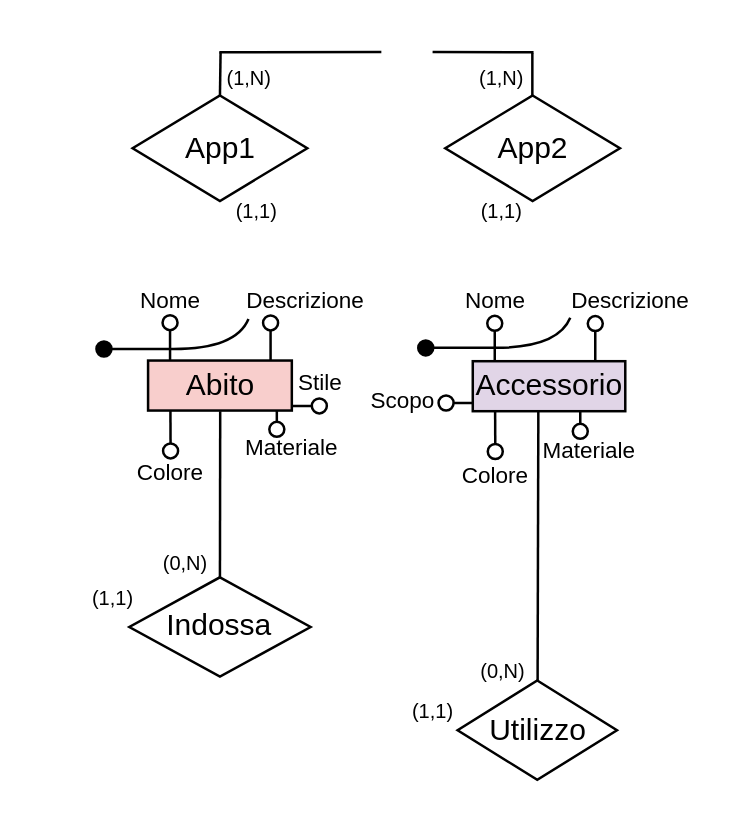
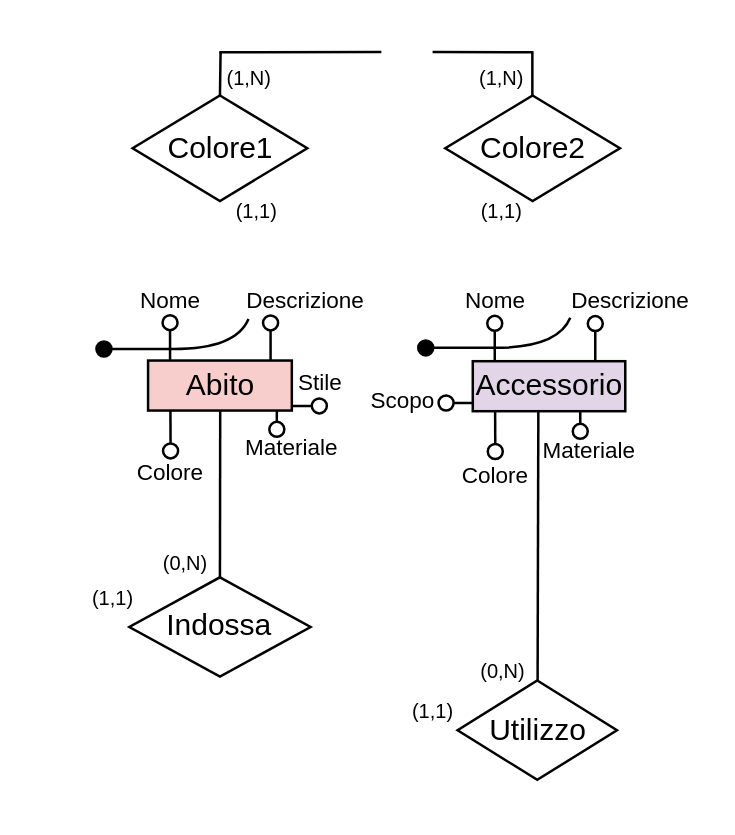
(221, 149) -> (221, 149)
(534, 149) -> (534, 149)
